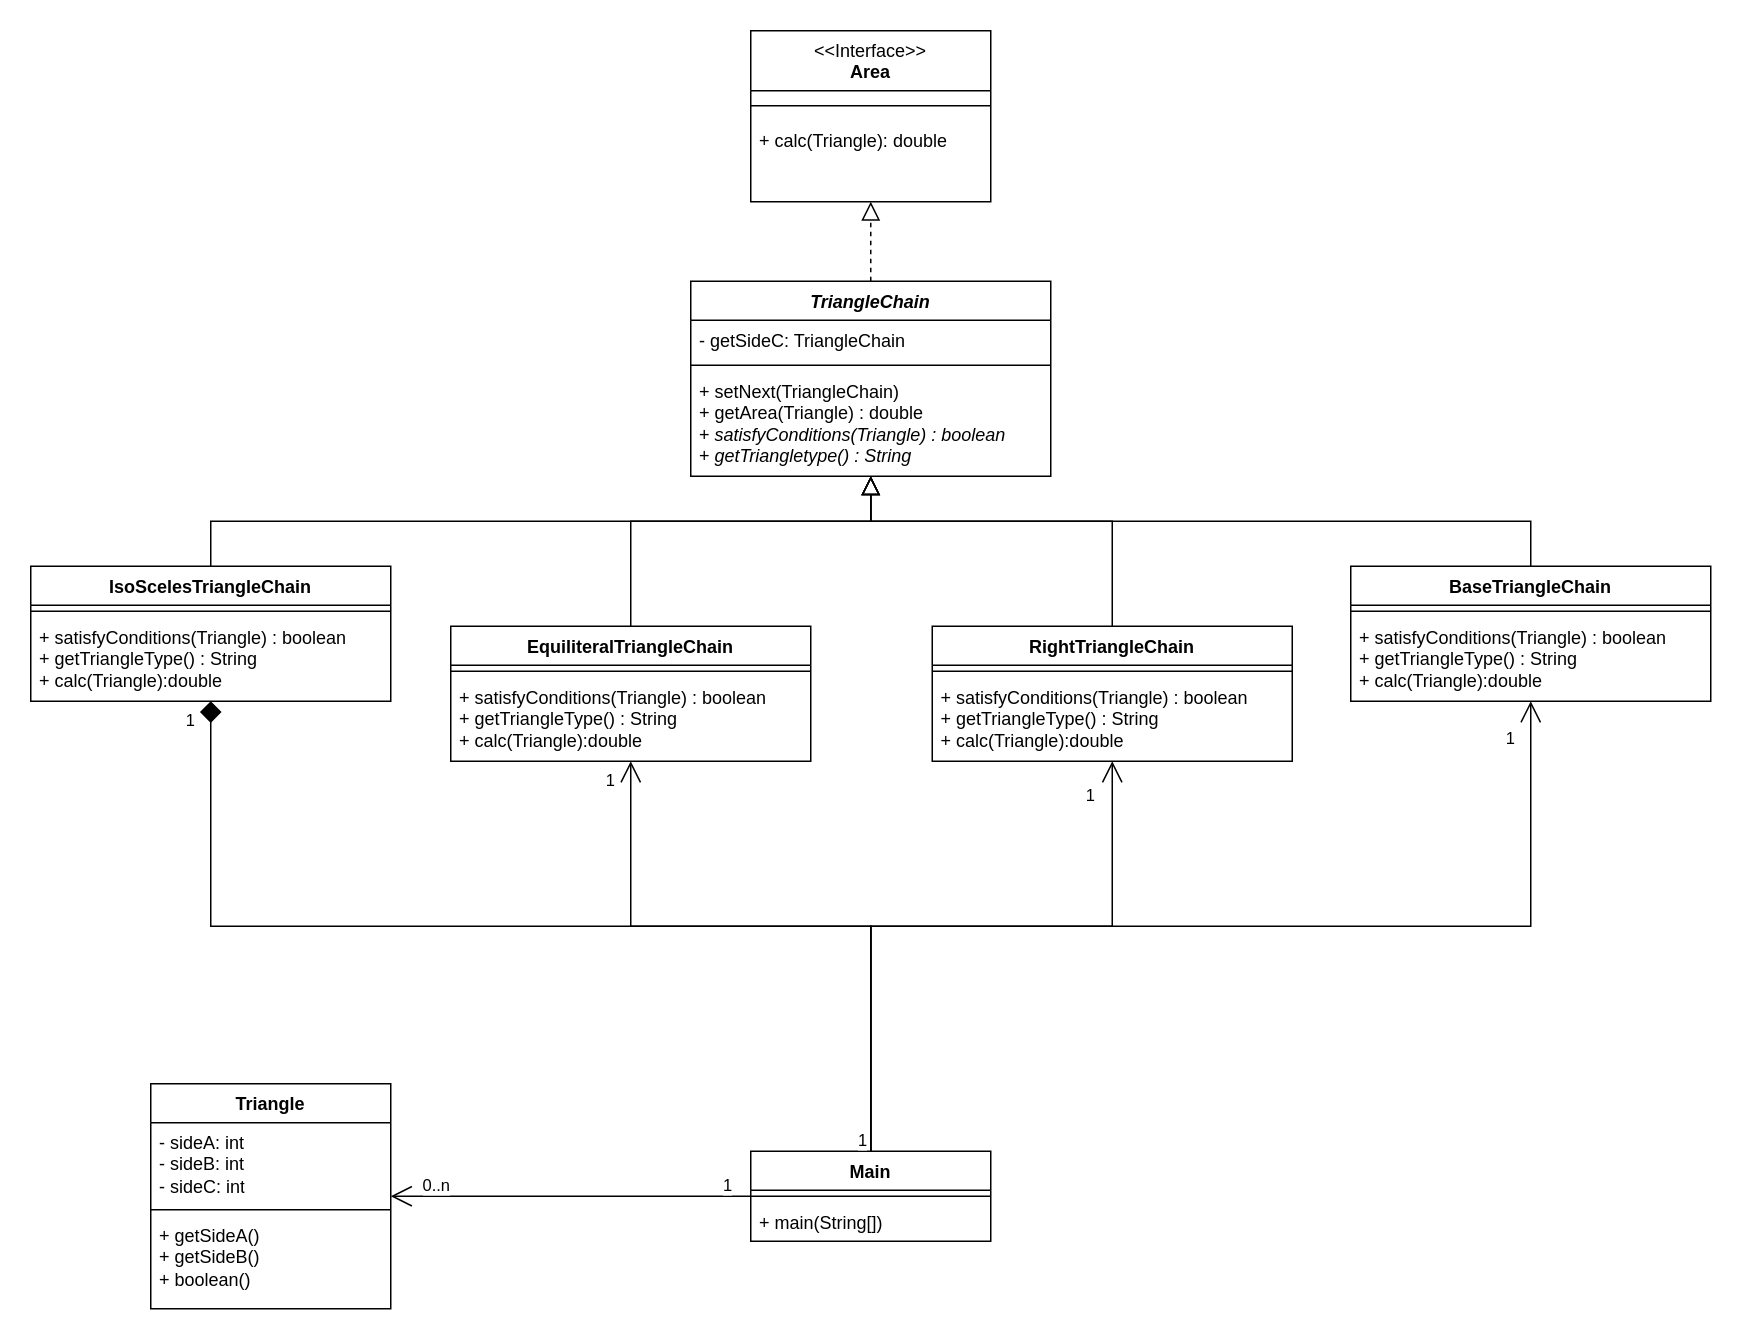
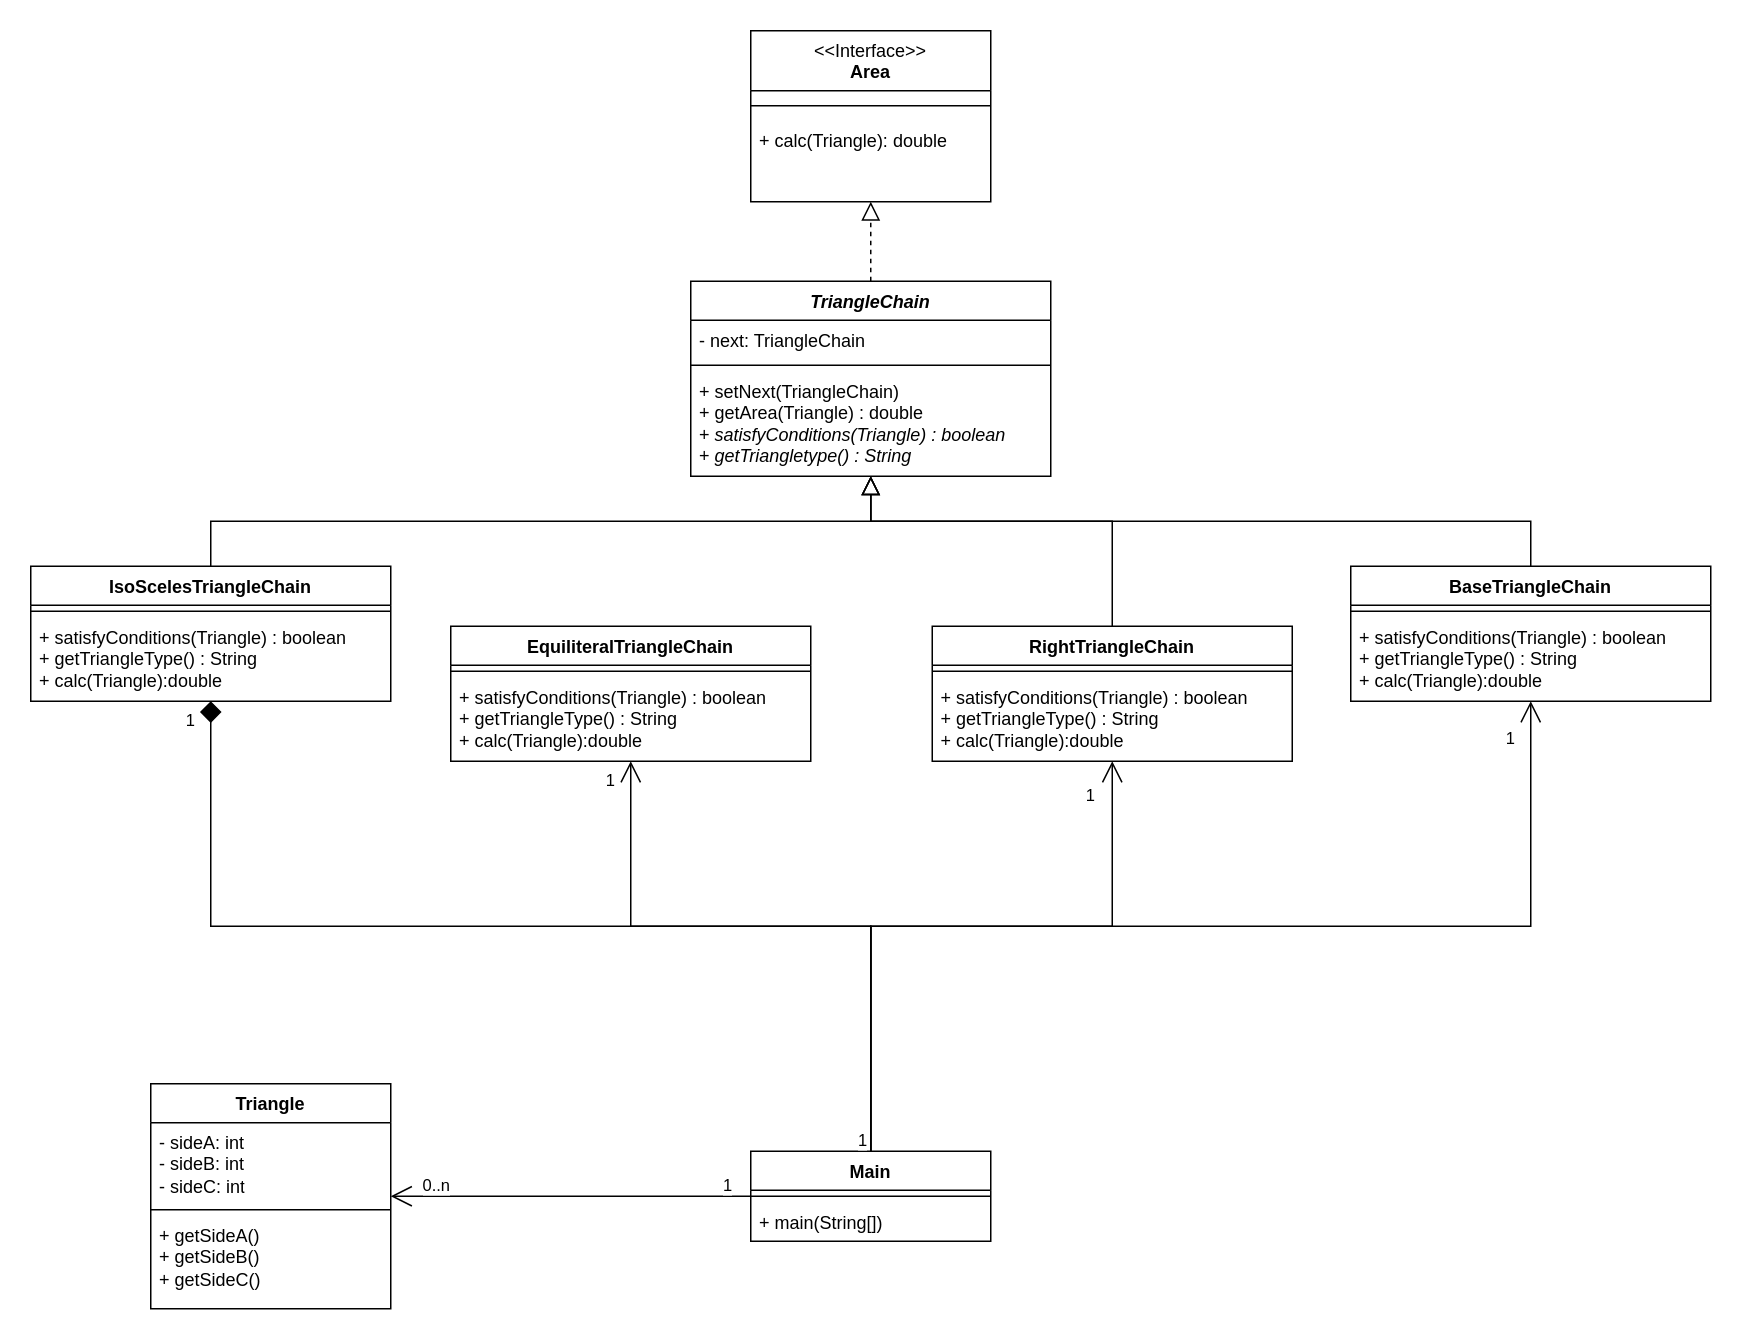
(809, 342) -> (792, 342)
(631, 575) -> none
(216, 1259) -> (216, 1259)
